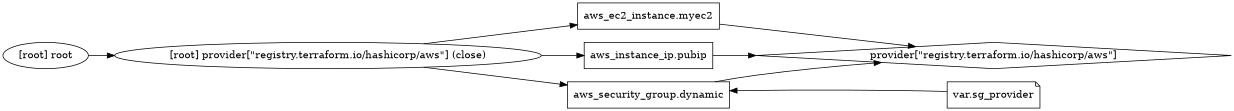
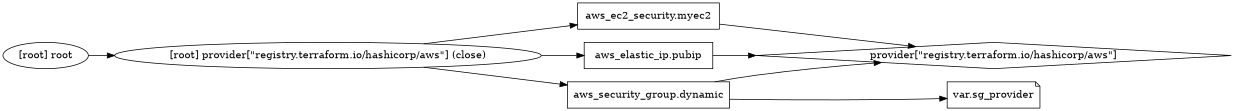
(648, 16) -> (648, 16)
(648, 56) -> (648, 56)
(842, 90) -> (835, 100)
